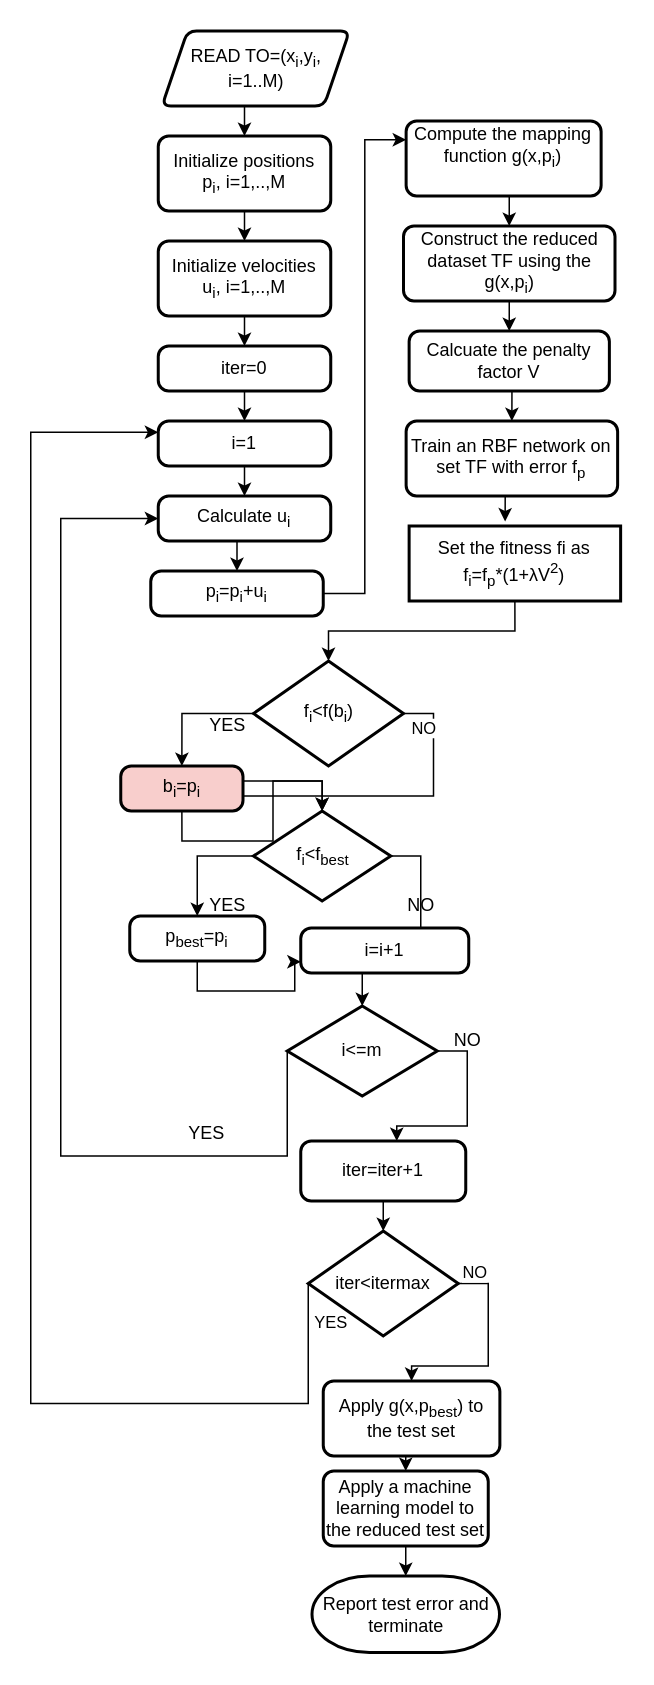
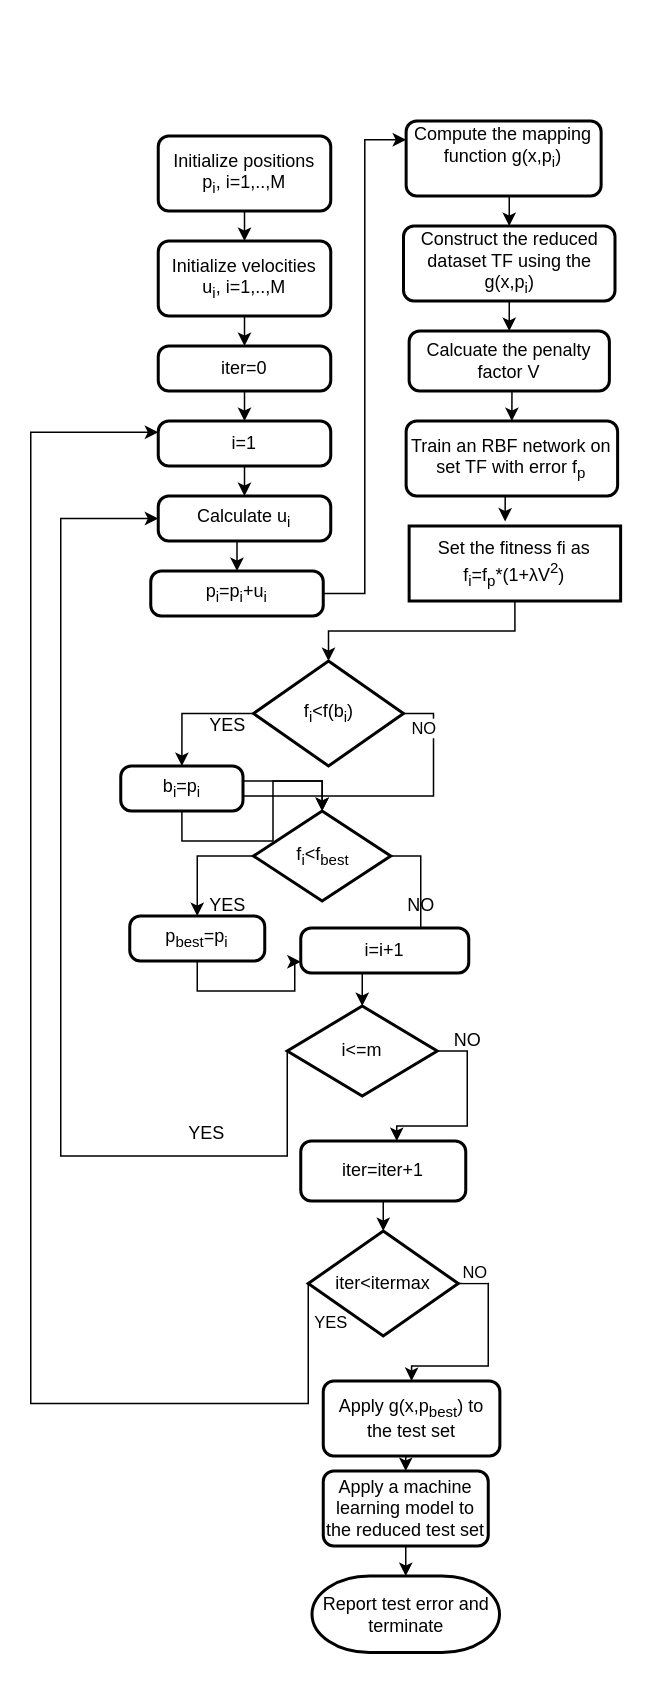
(256, 68) -> none
(245, 110) -> none
(182, 788) -> (182, 788)
